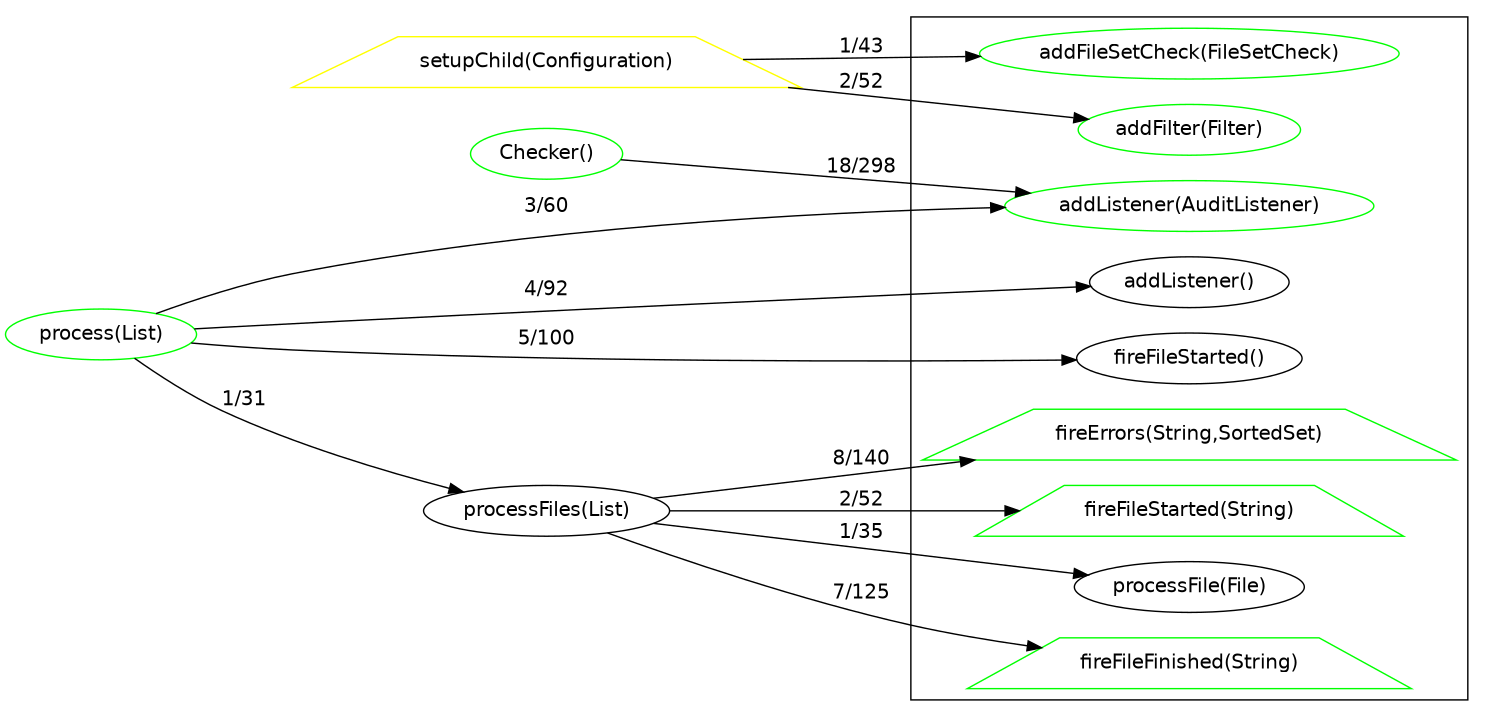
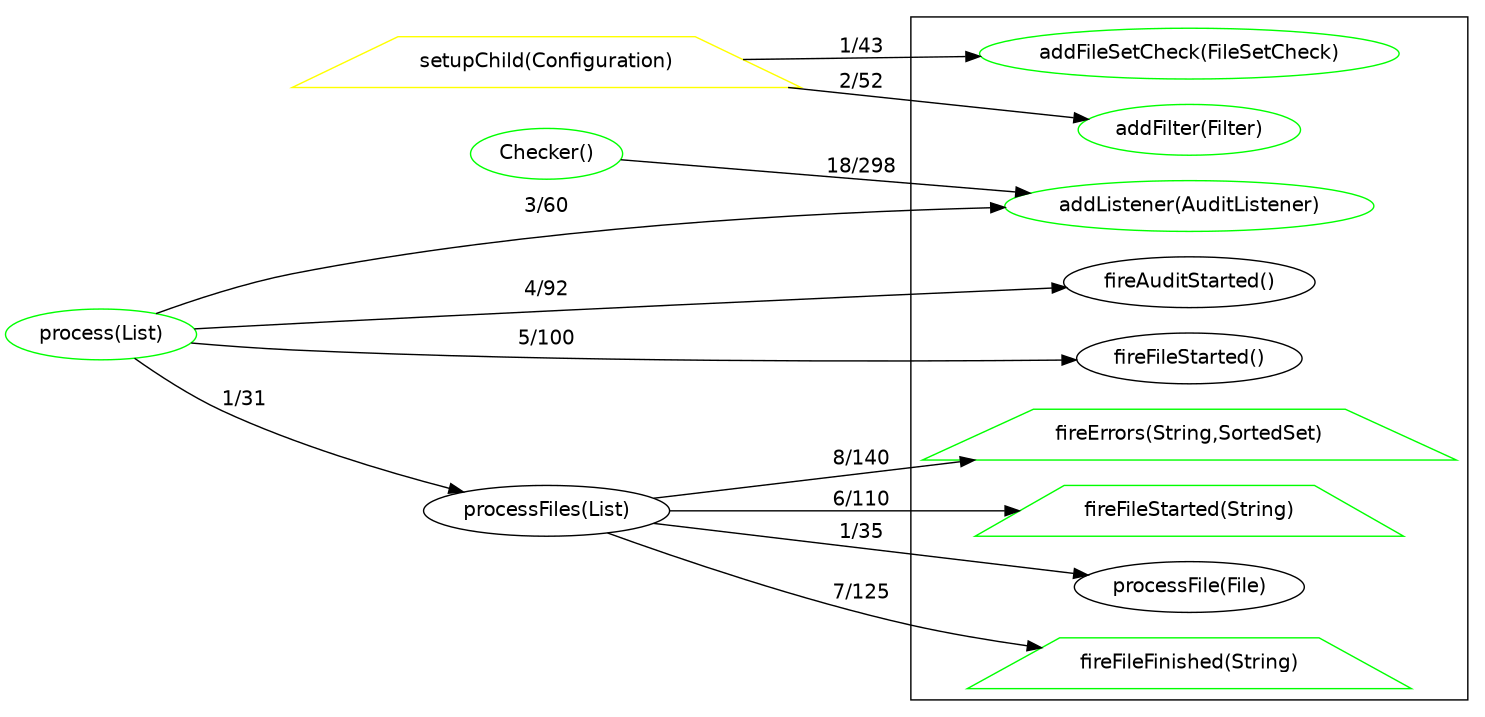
(1189, 282) -> (1189, 282)
(861, 500) -> (861, 500)
